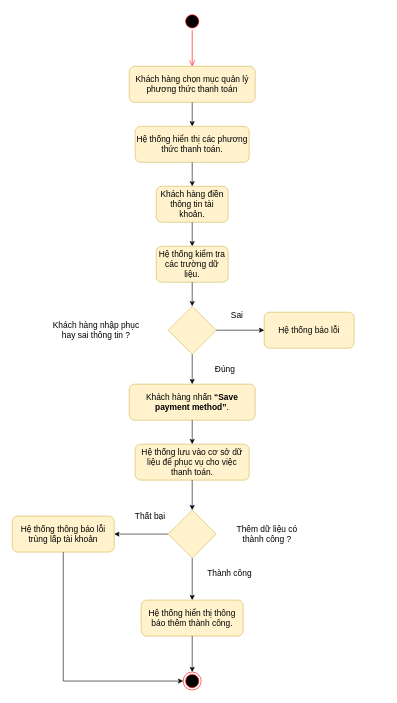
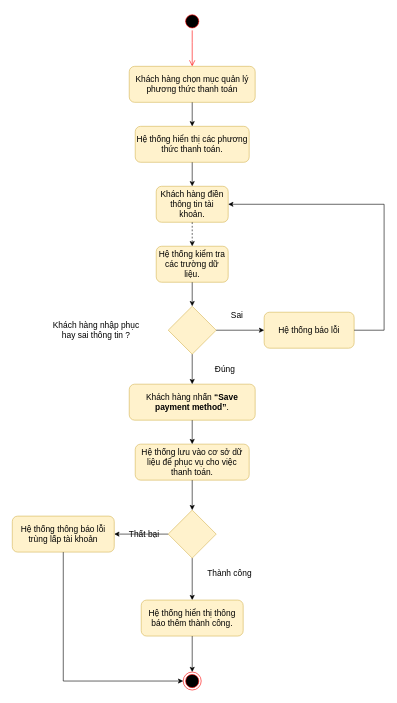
none -> (384, 204)
(192, 231) -> (192, 231)
(150, 516) -> (144, 534)
(267, 534) -> none
